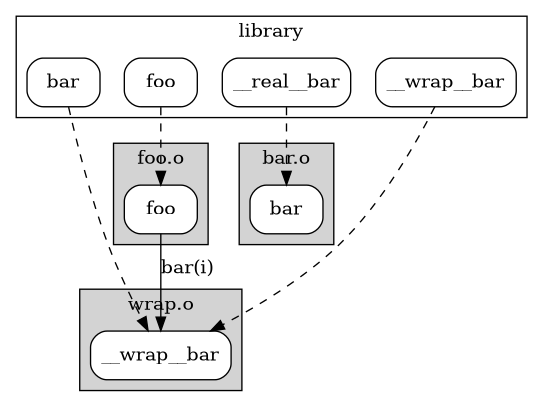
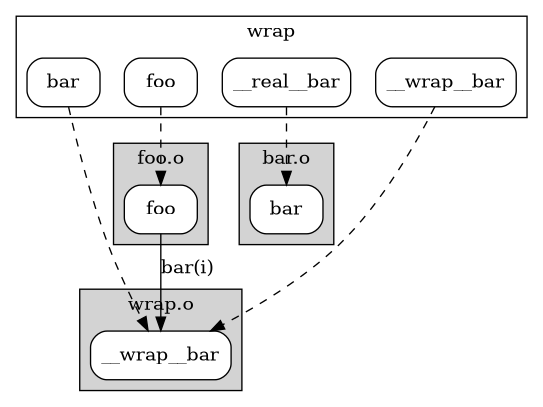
(272, 32) -> (272, 32)
